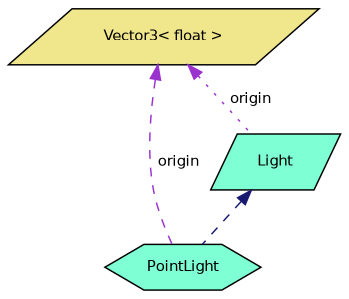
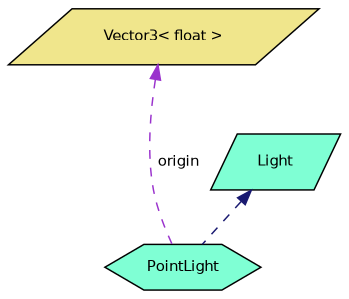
(225, 105) -> none
